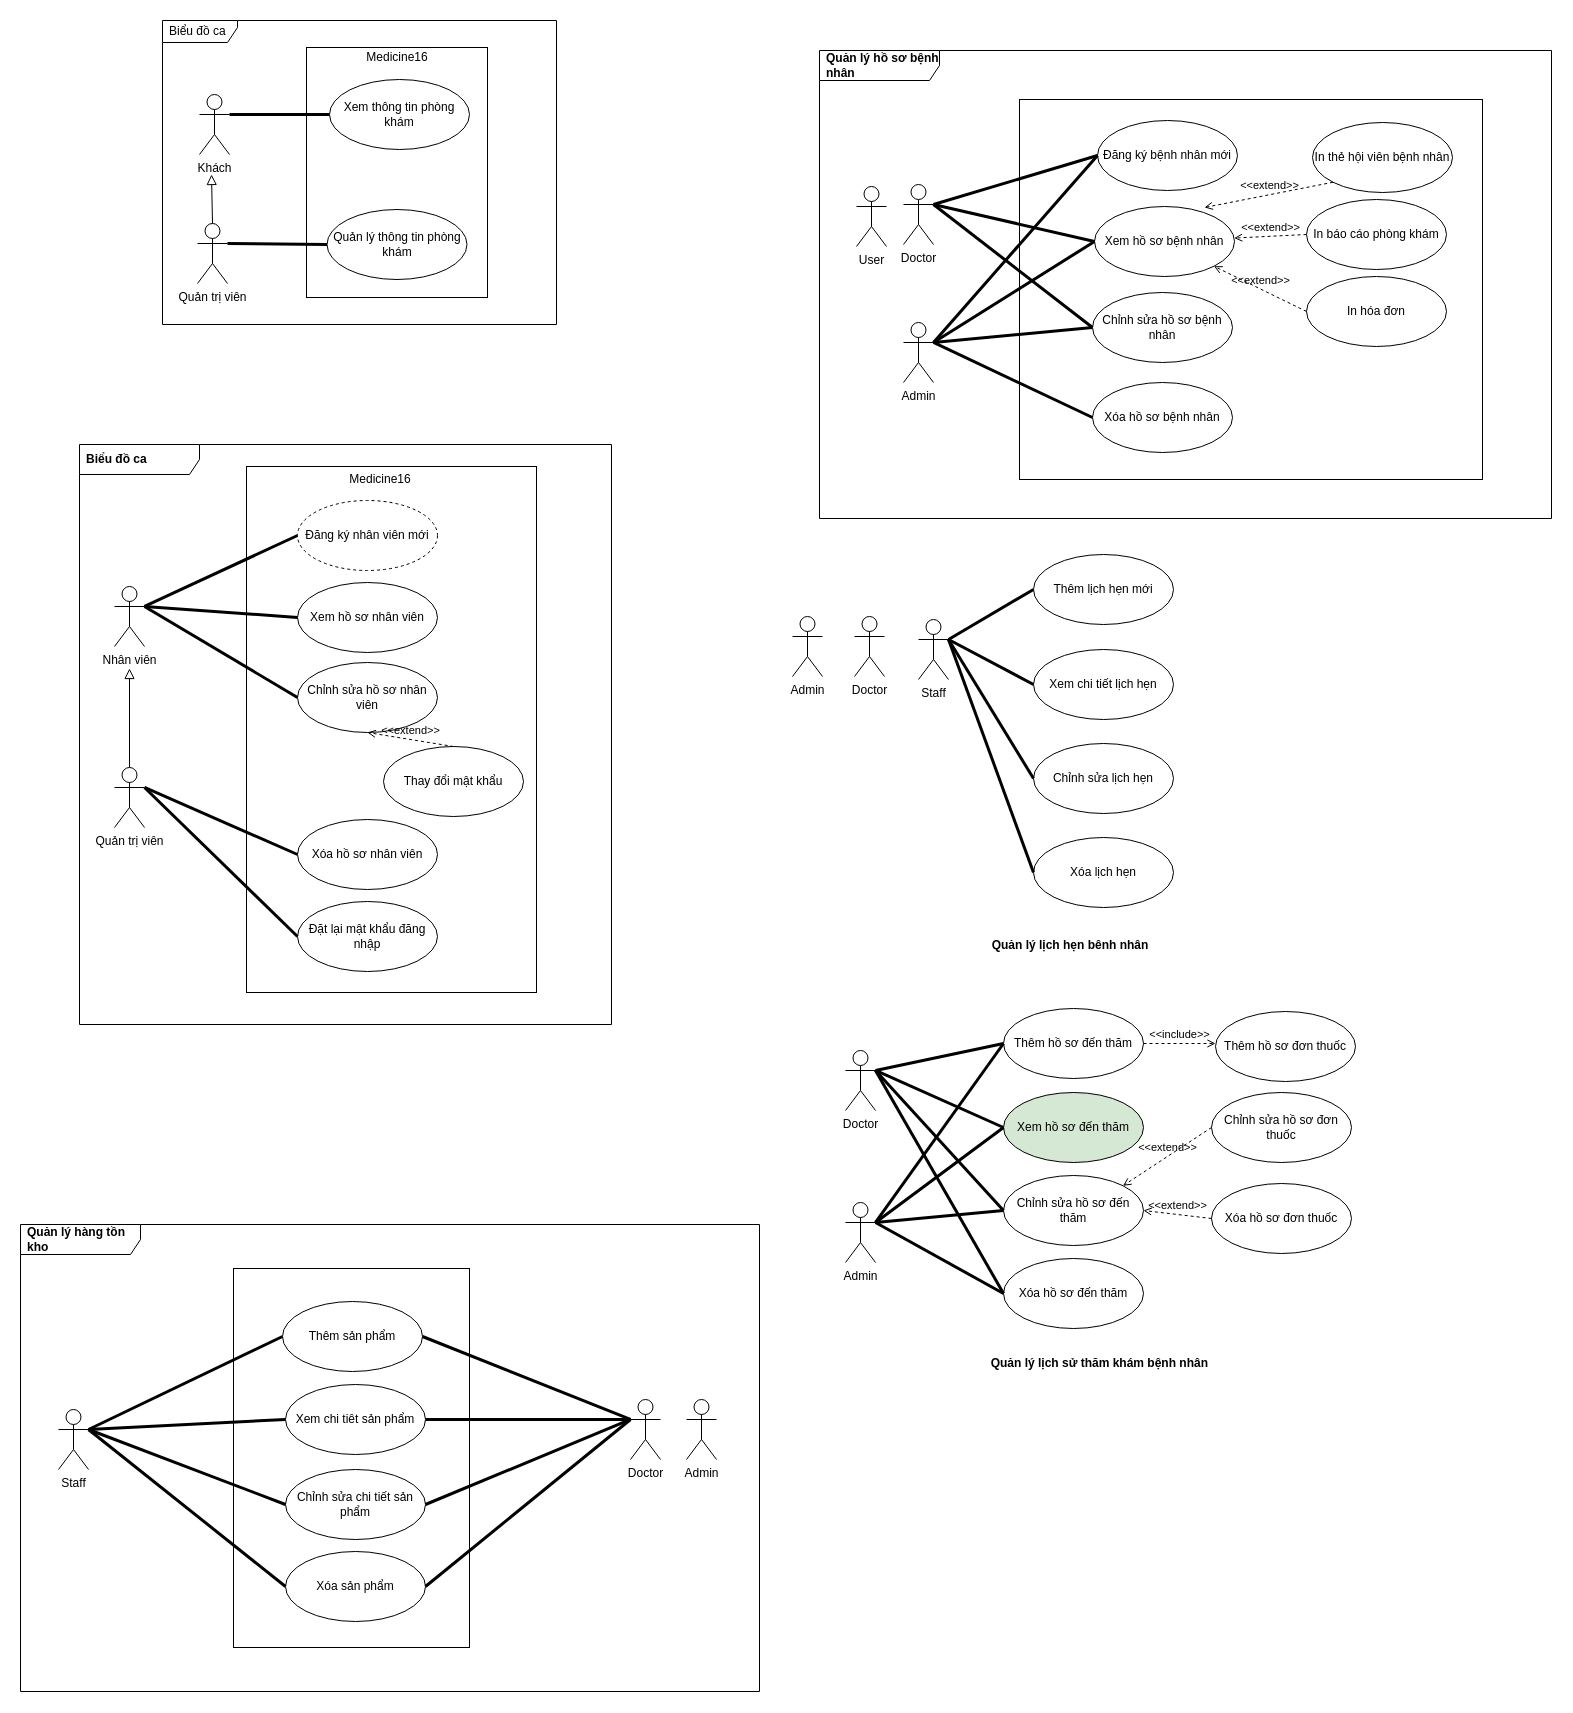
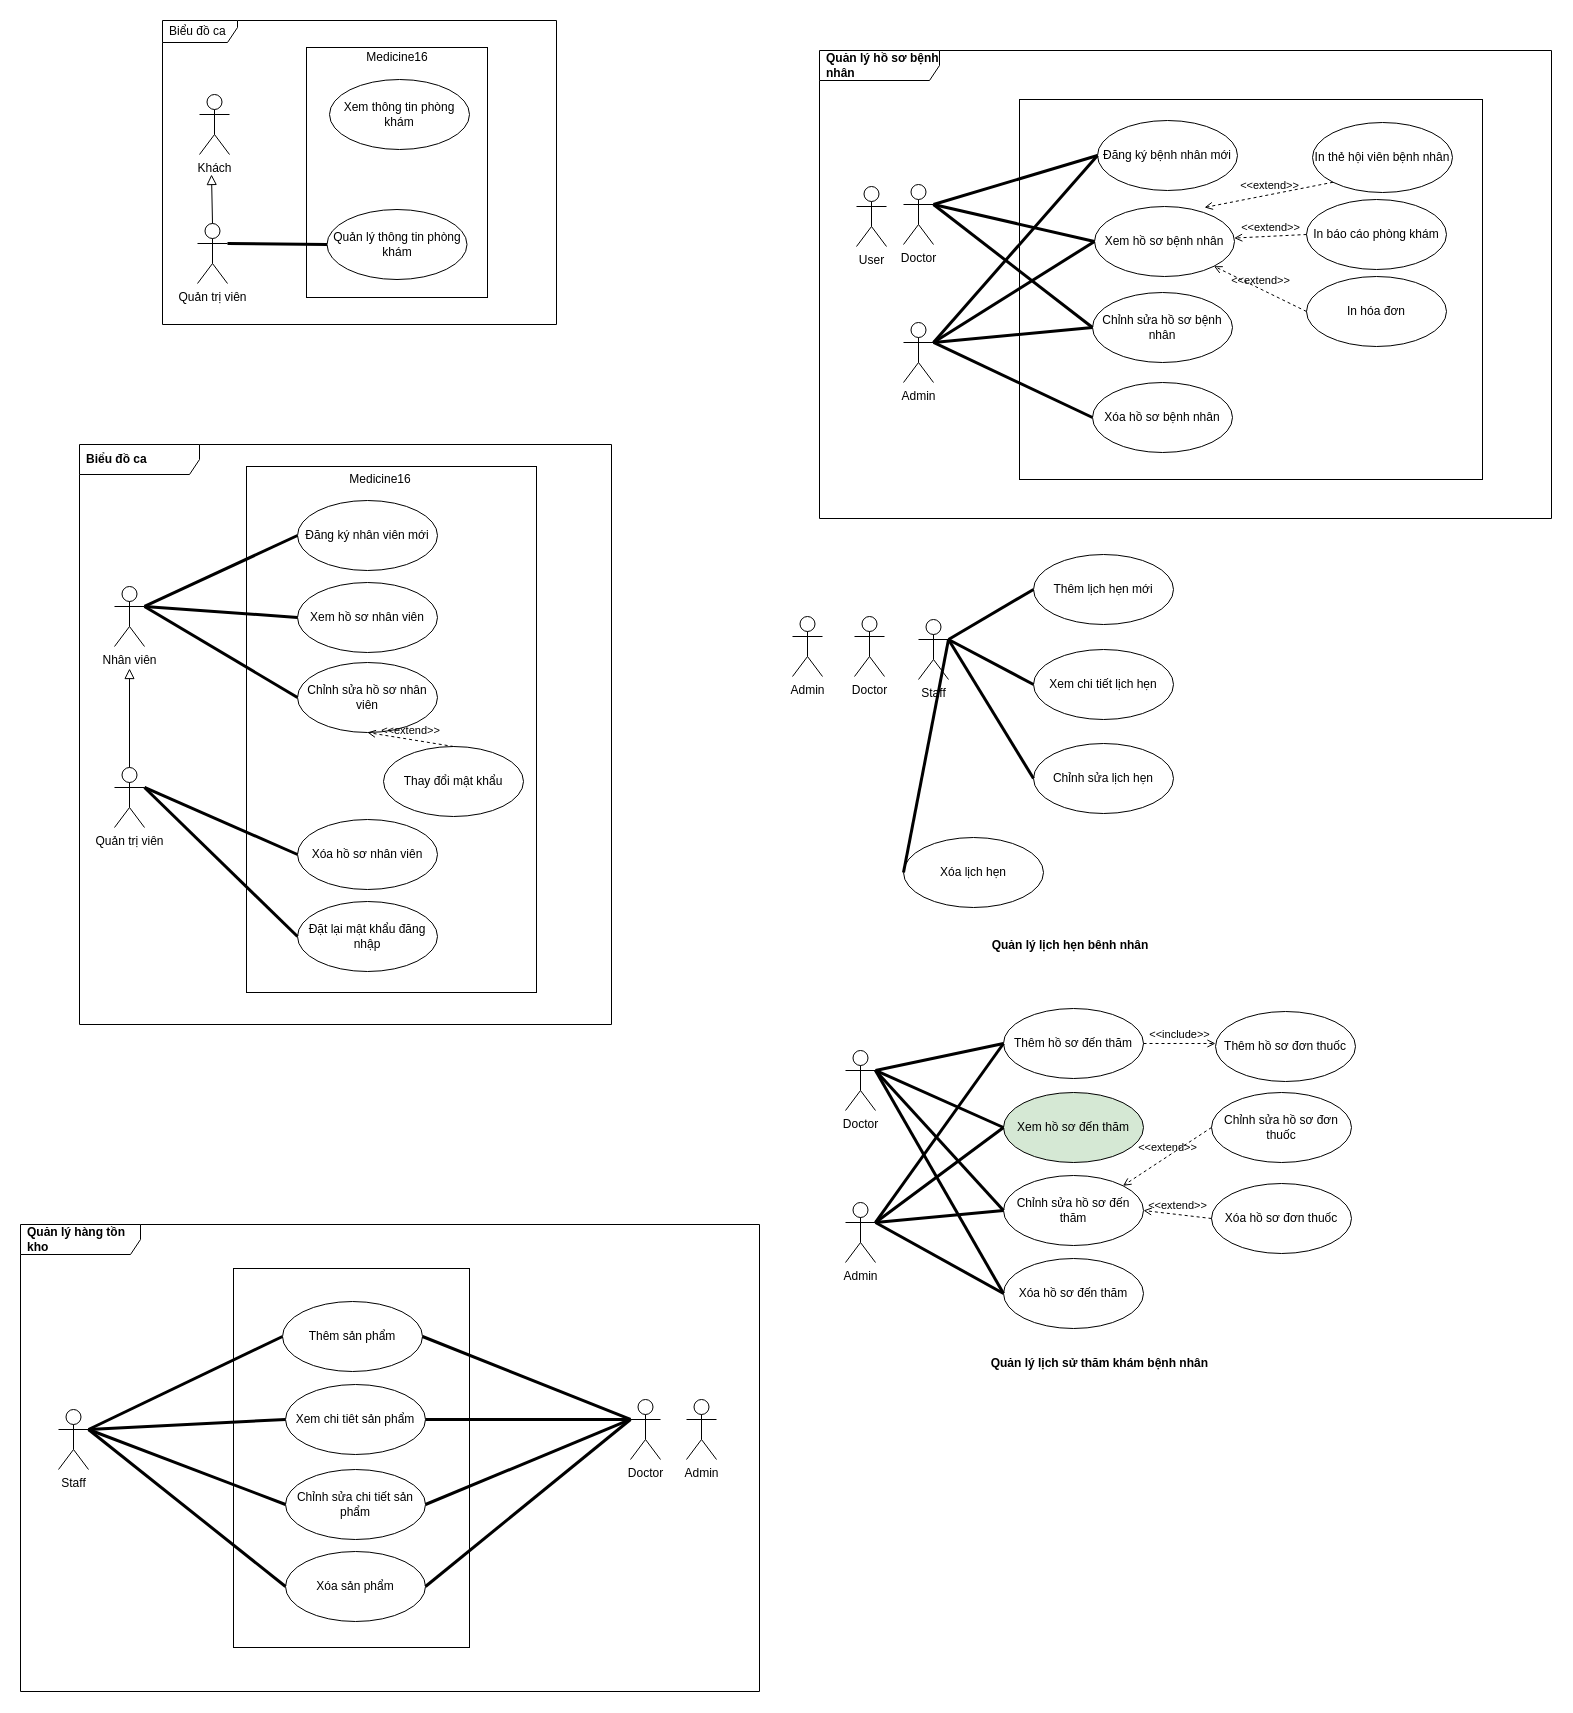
(280, 114) -> none
(368, 536) -> (368, 536)
(1104, 873) -> (974, 873)
